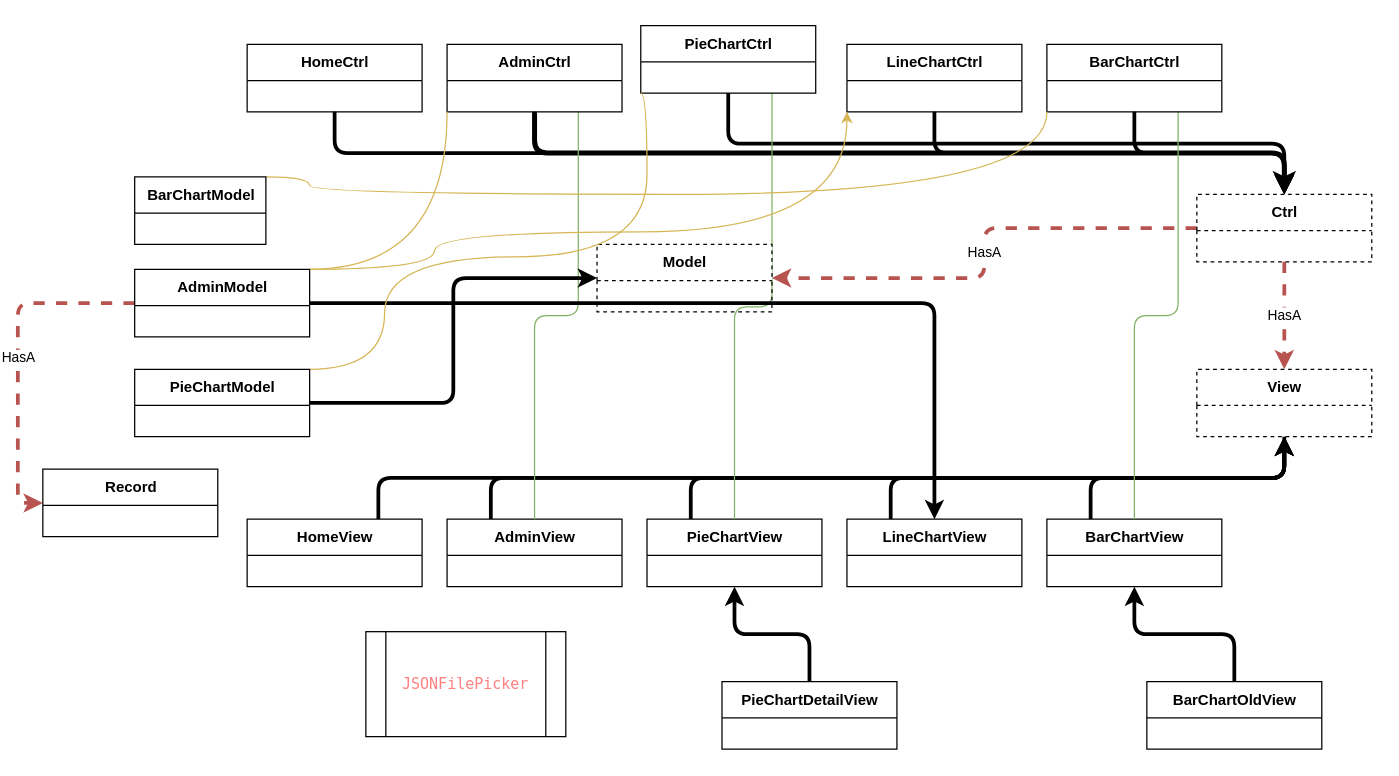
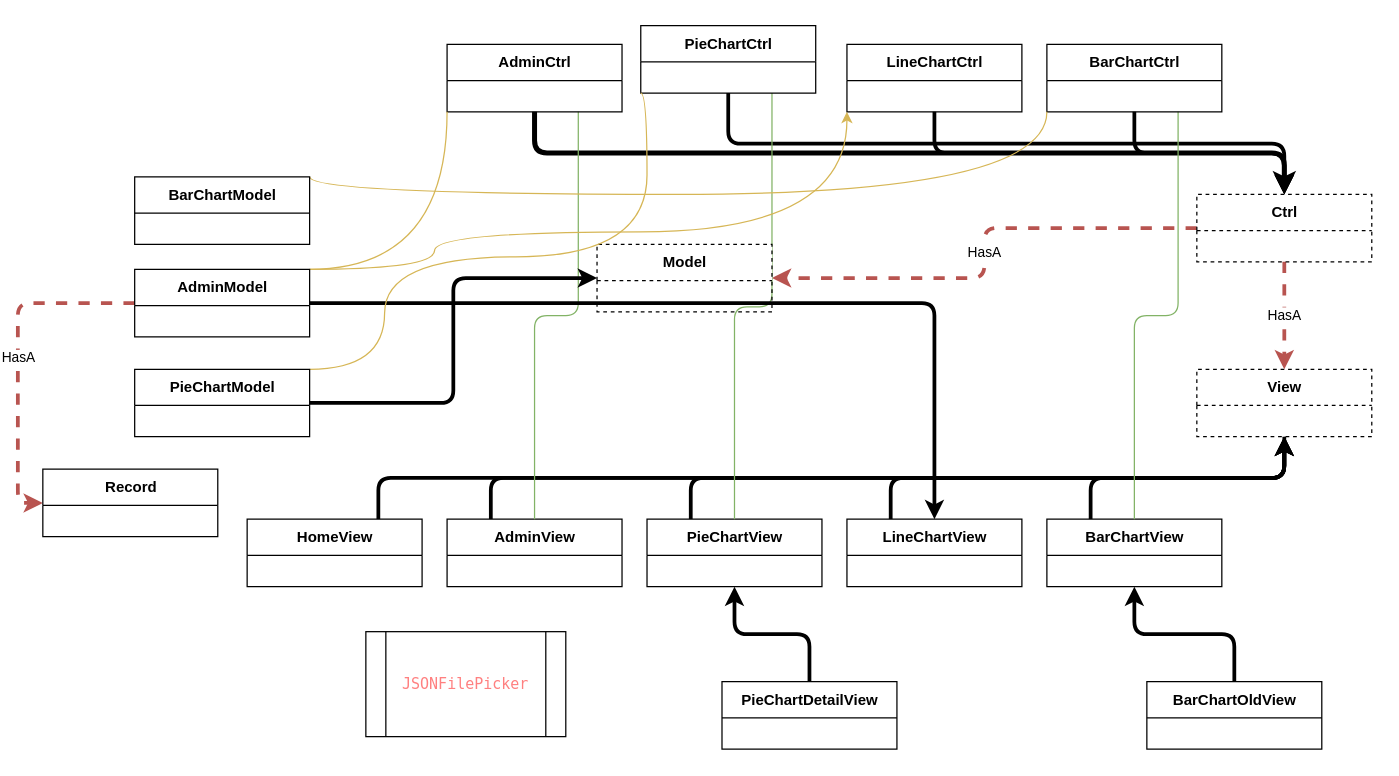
(334, 78) -> none
(422, 153) -> none
(200, 211) -> (222, 211)
